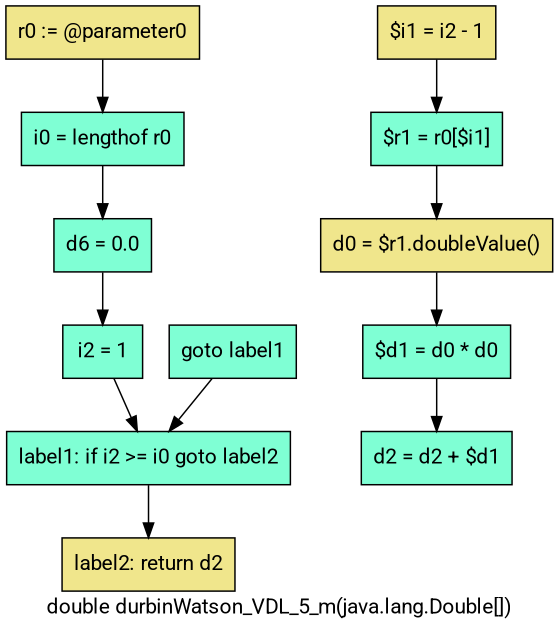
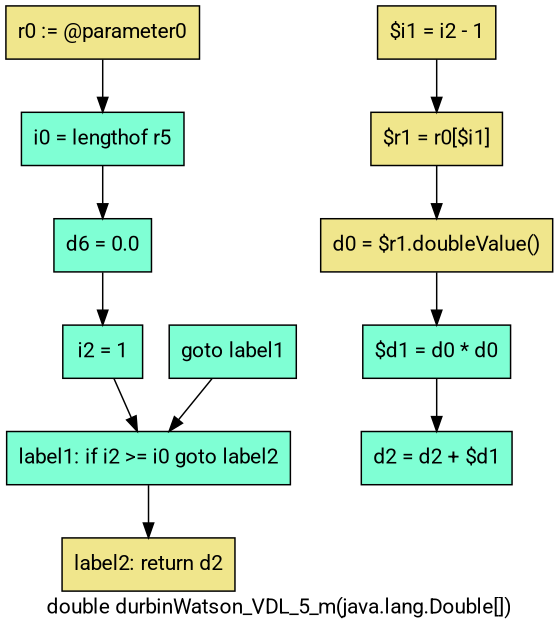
(103, 139) -> (103, 139)
(437, 139) -> (437, 139)
